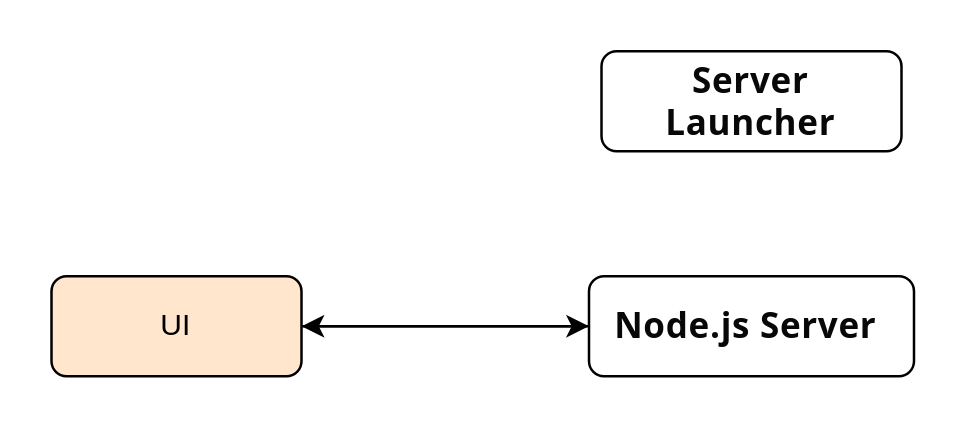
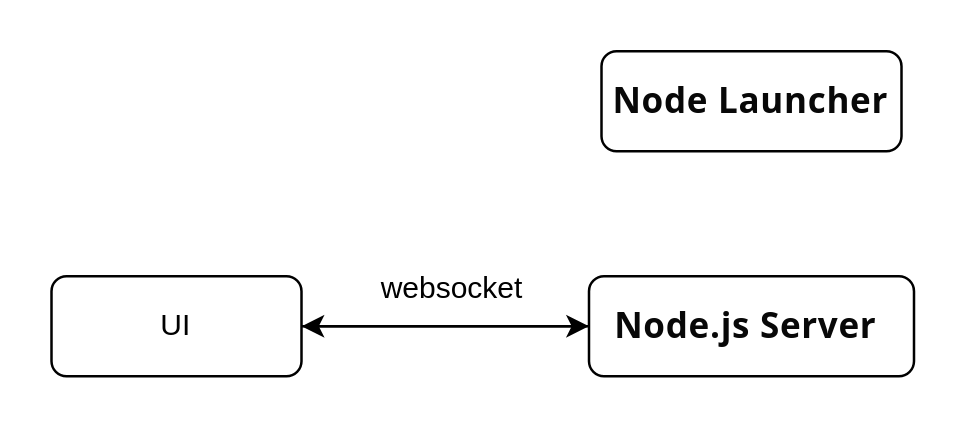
(751, 101) -> (751, 101)
none -> (451, 289)
(176, 326) -> (176, 326)
